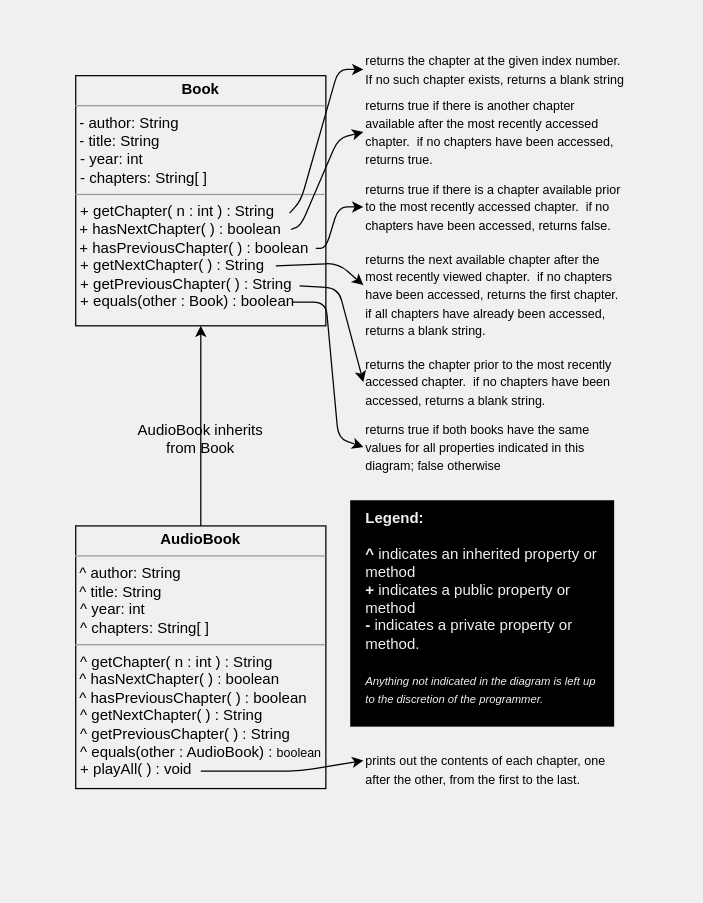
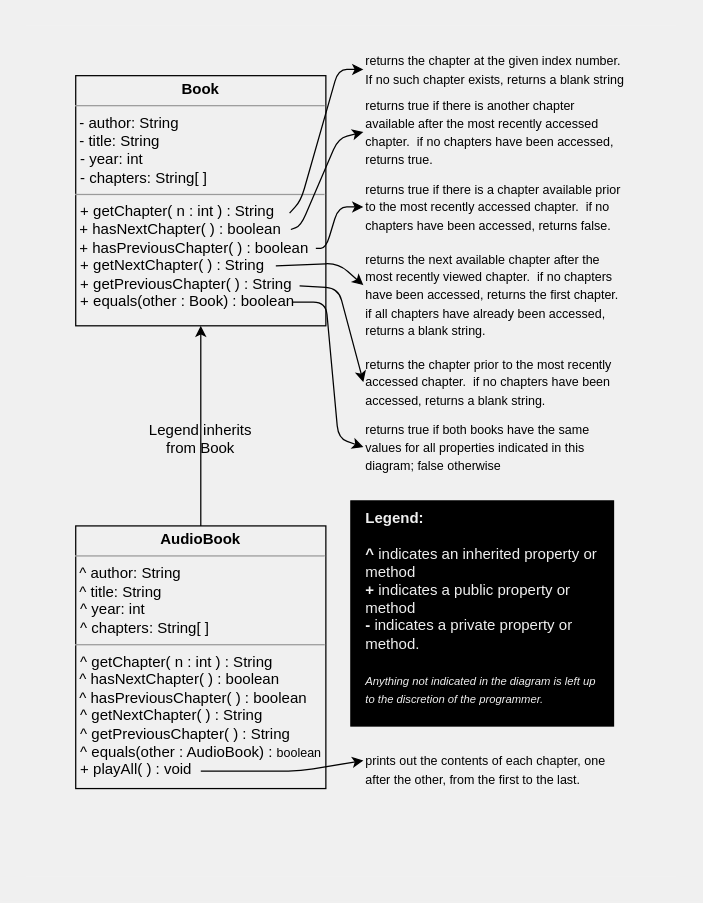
(201, 437) -> (201, 437)
